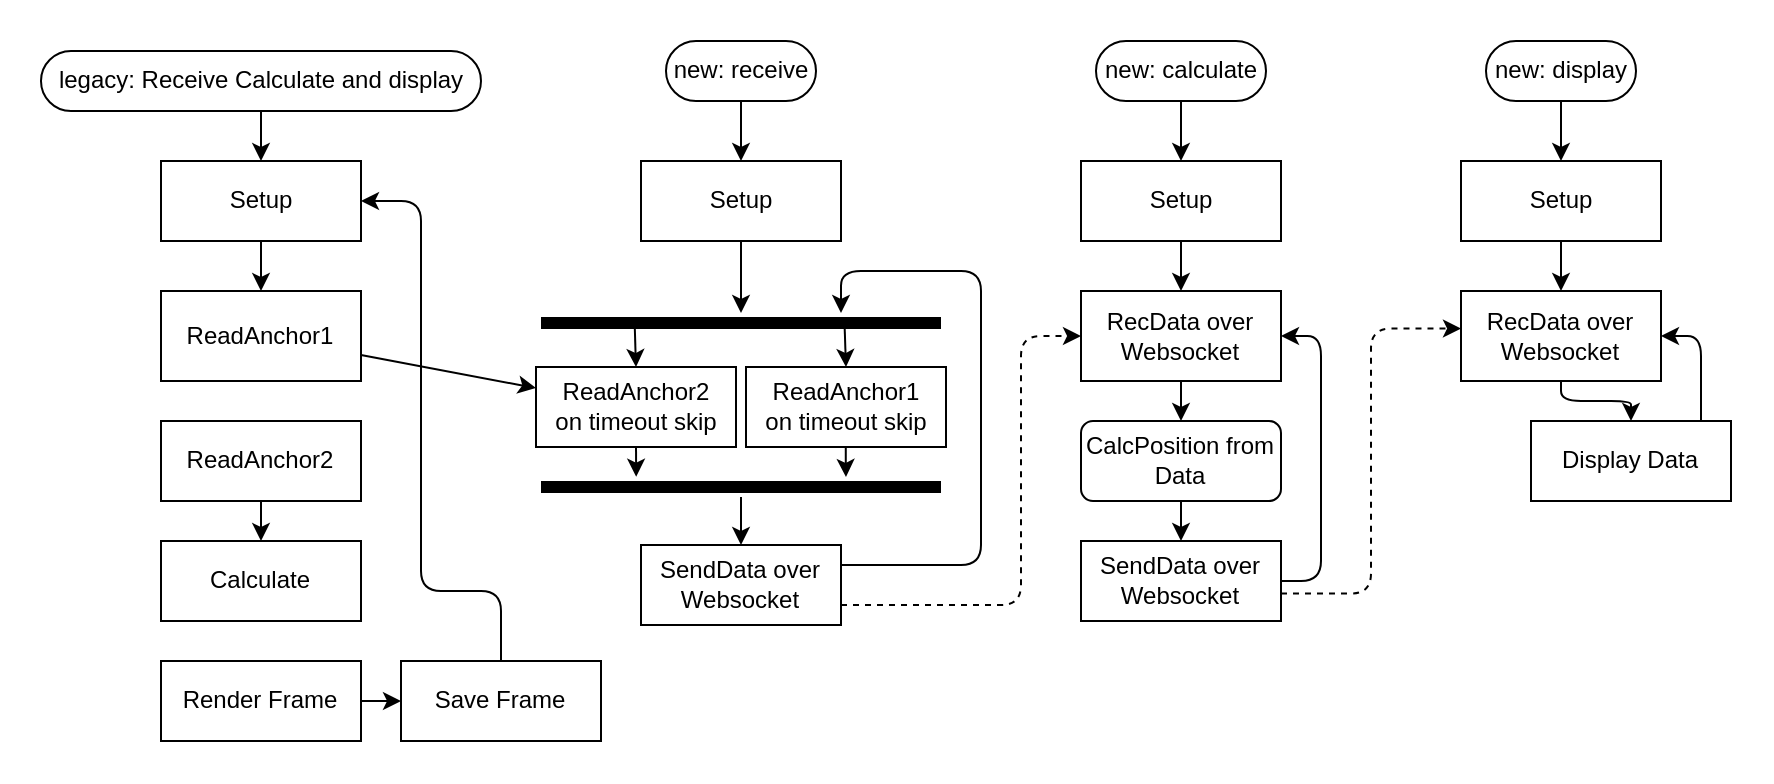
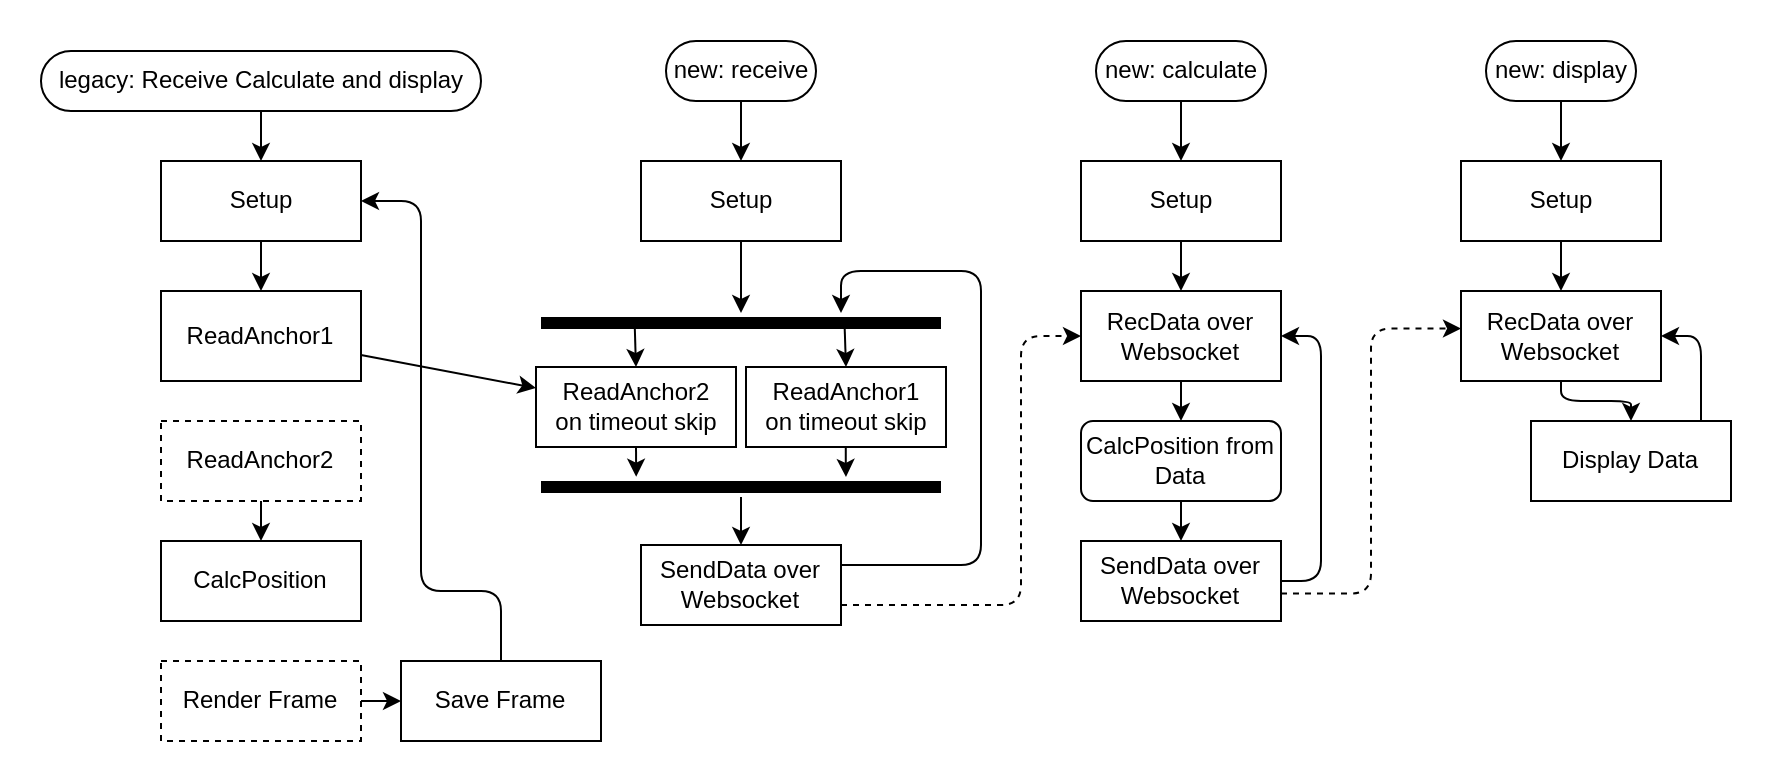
(261, 461) -> (261, 461)
(261, 581) -> (261, 581)
(261, 701) -> (261, 701)
